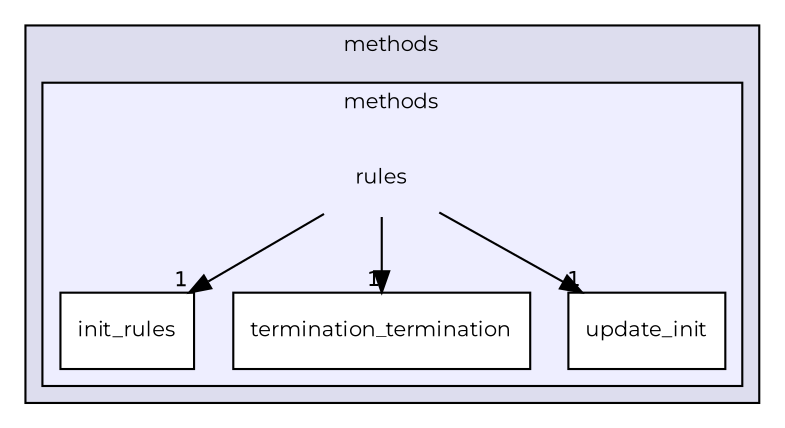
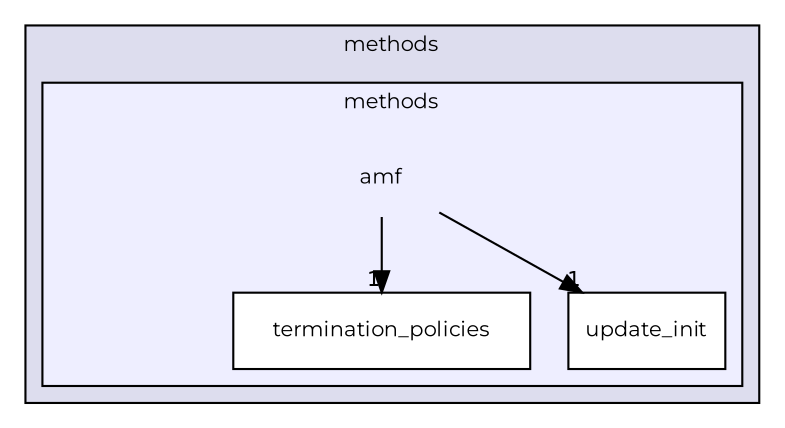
(382, 178) -> (382, 178)
(127, 331) -> none
(382, 331) -> (382, 331)
